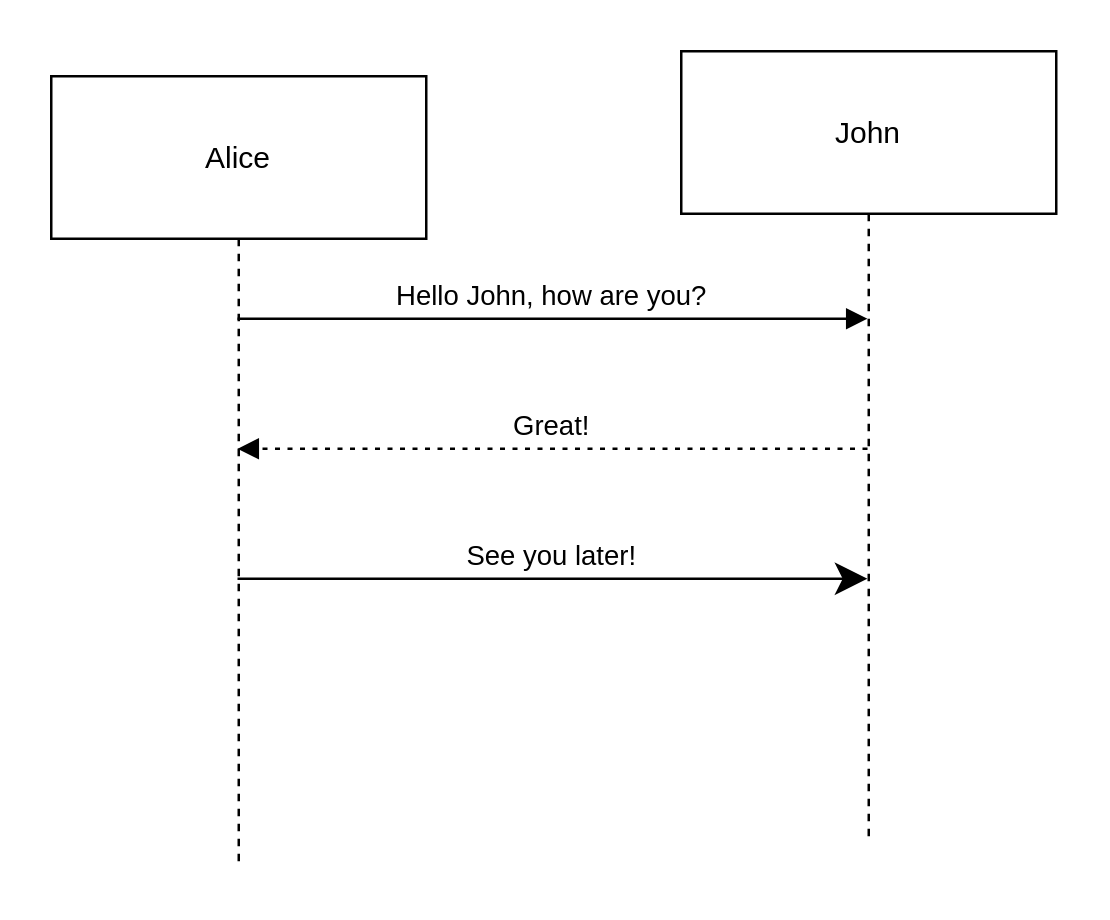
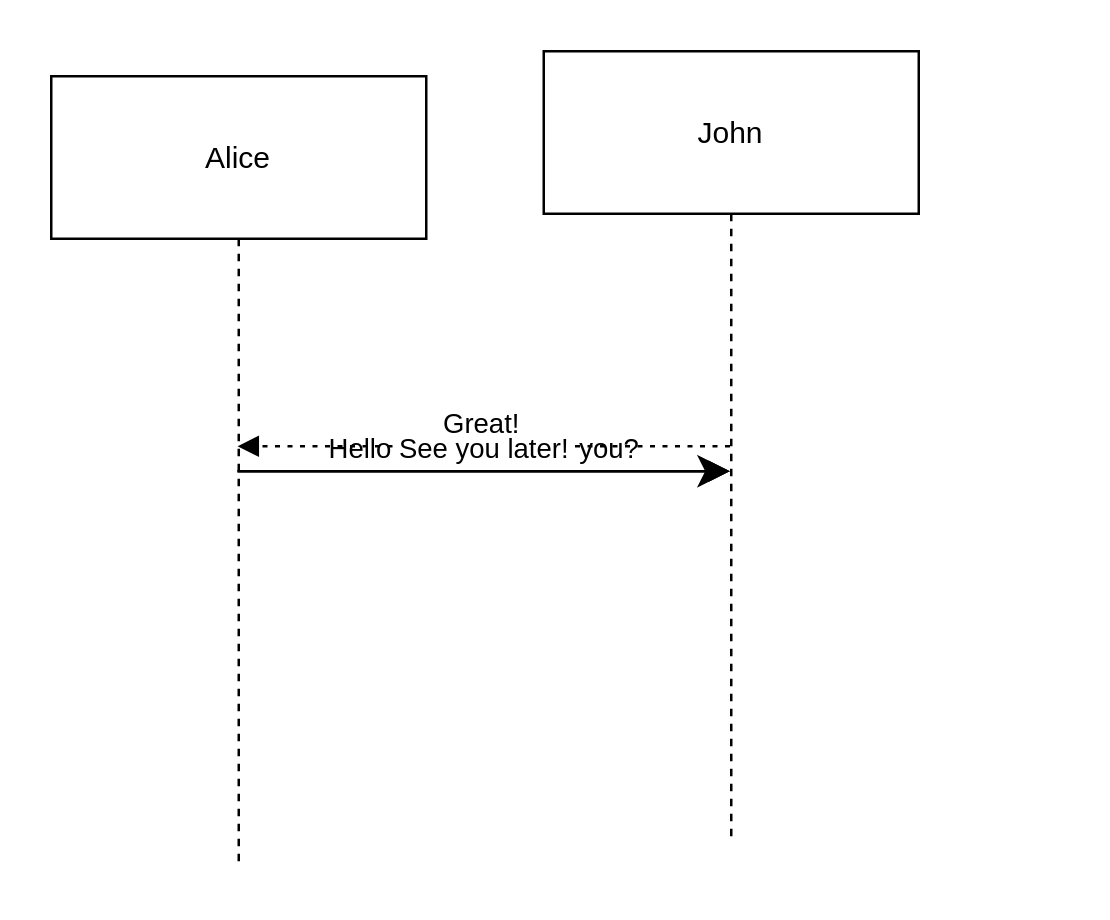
(869, 446) -> (731, 446)
